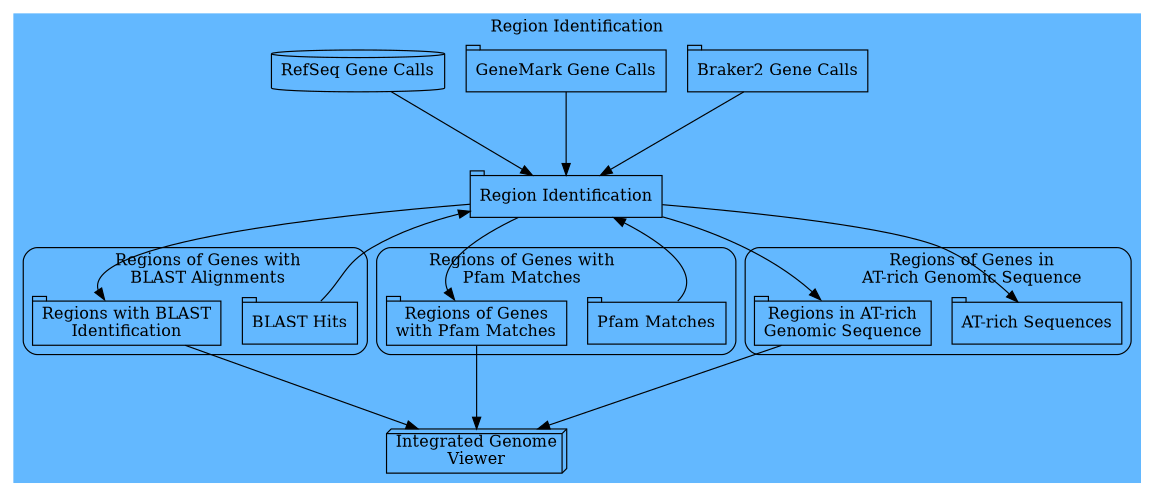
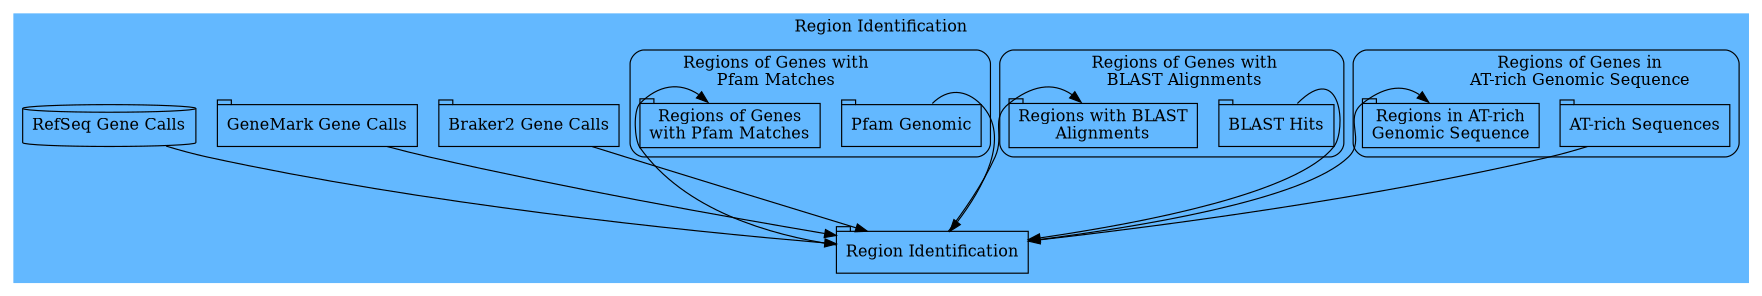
(844, 225) -> (1315, 202)
(127, 323) -> (1103, 126)
(657, 323) -> (911, 126)
(477, 451) -> none
